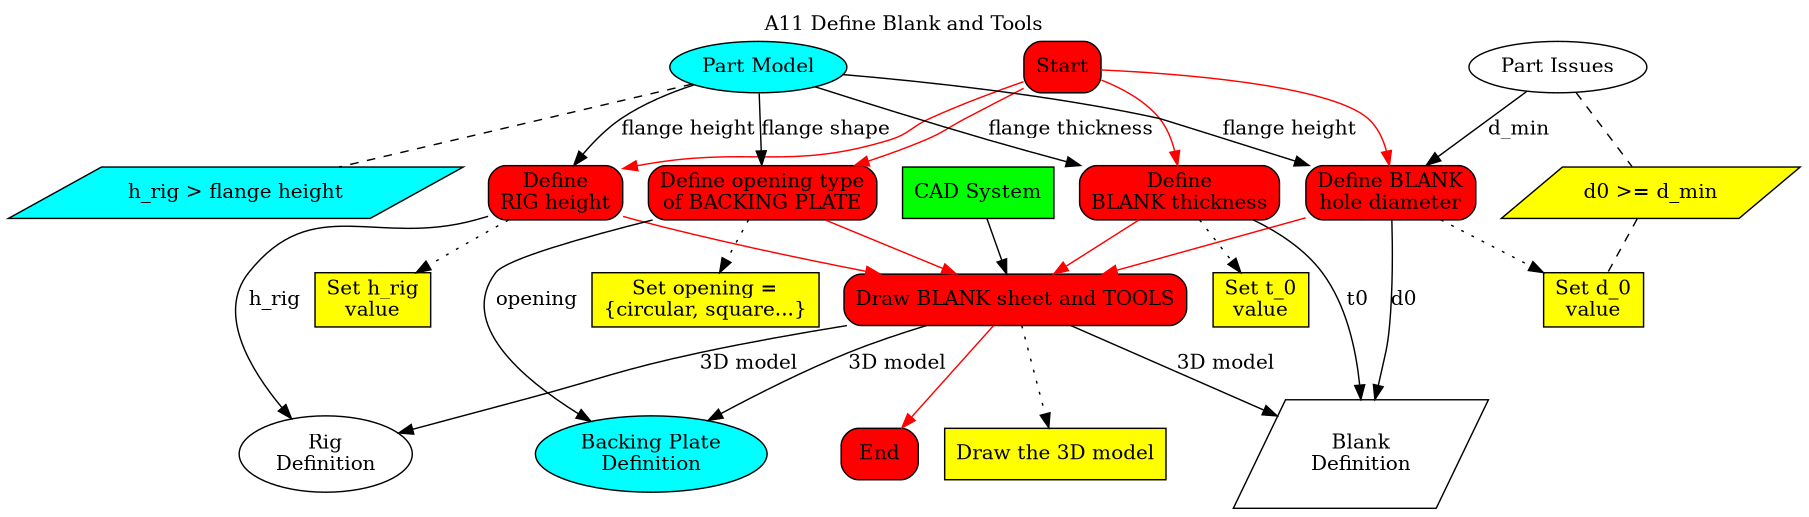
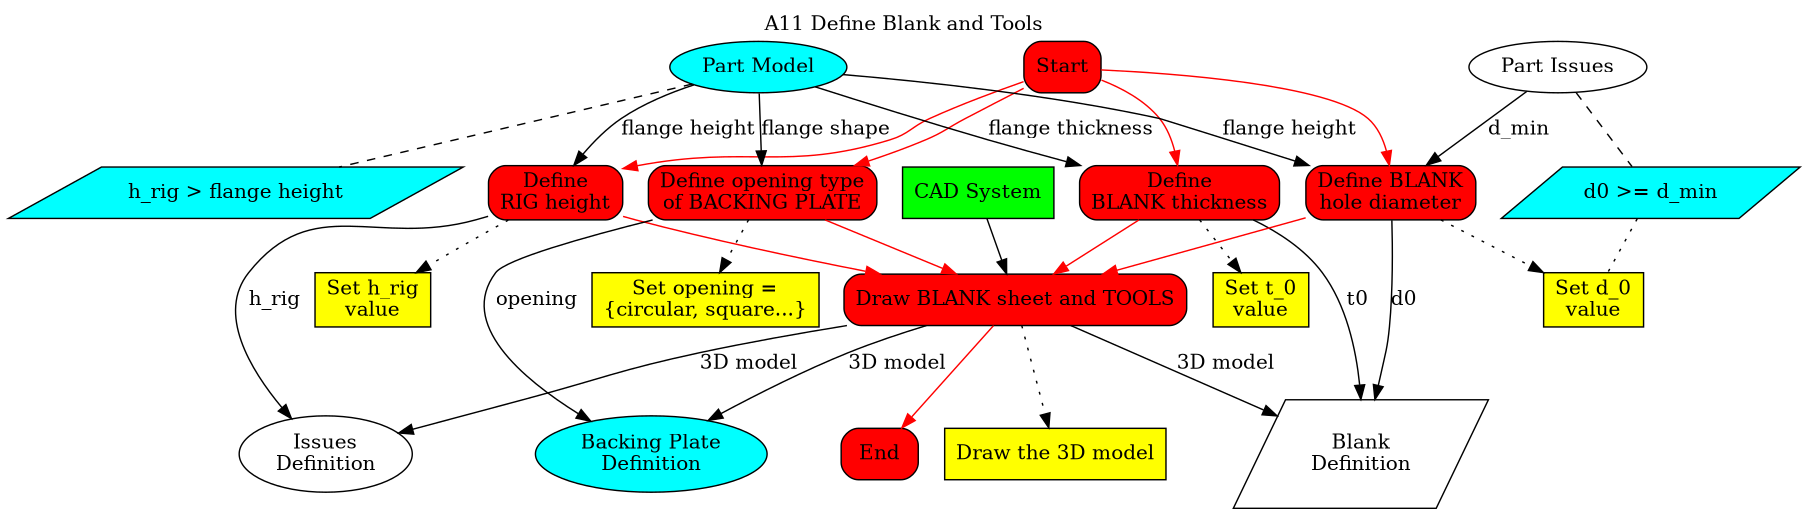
(1651, 193) -> (1651, 193)
(1623, 246) -> (1623, 246)
(326, 454) -> (326, 454)
